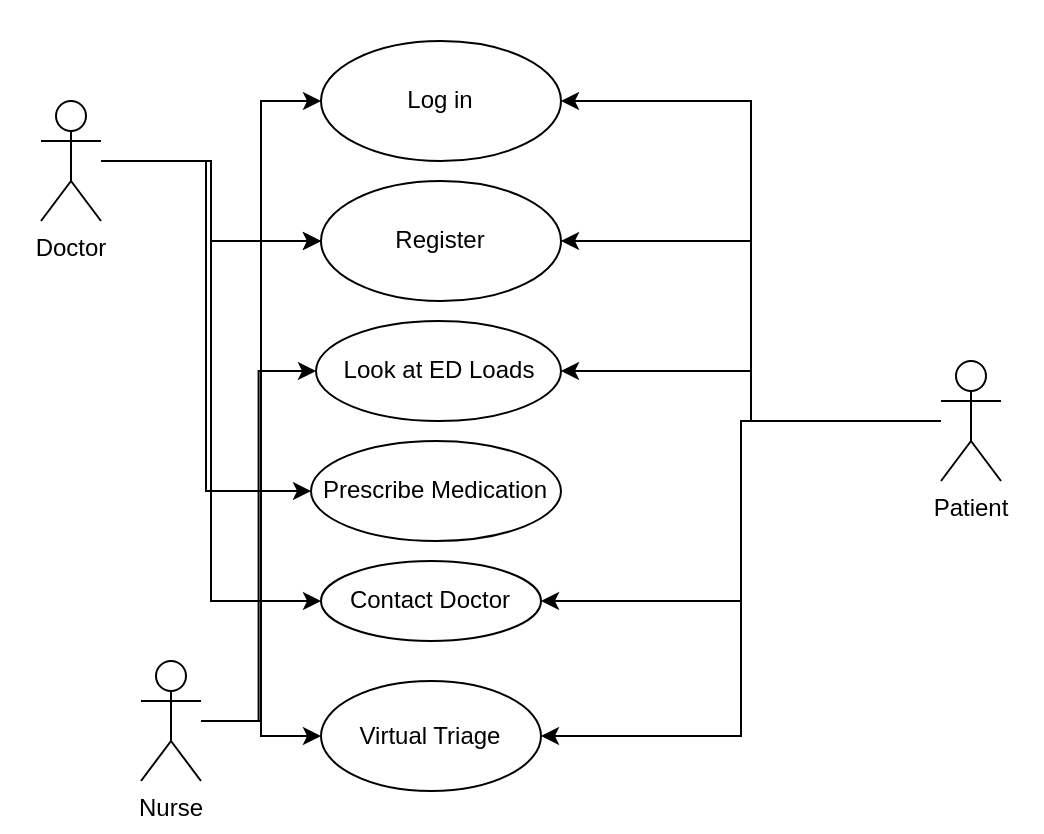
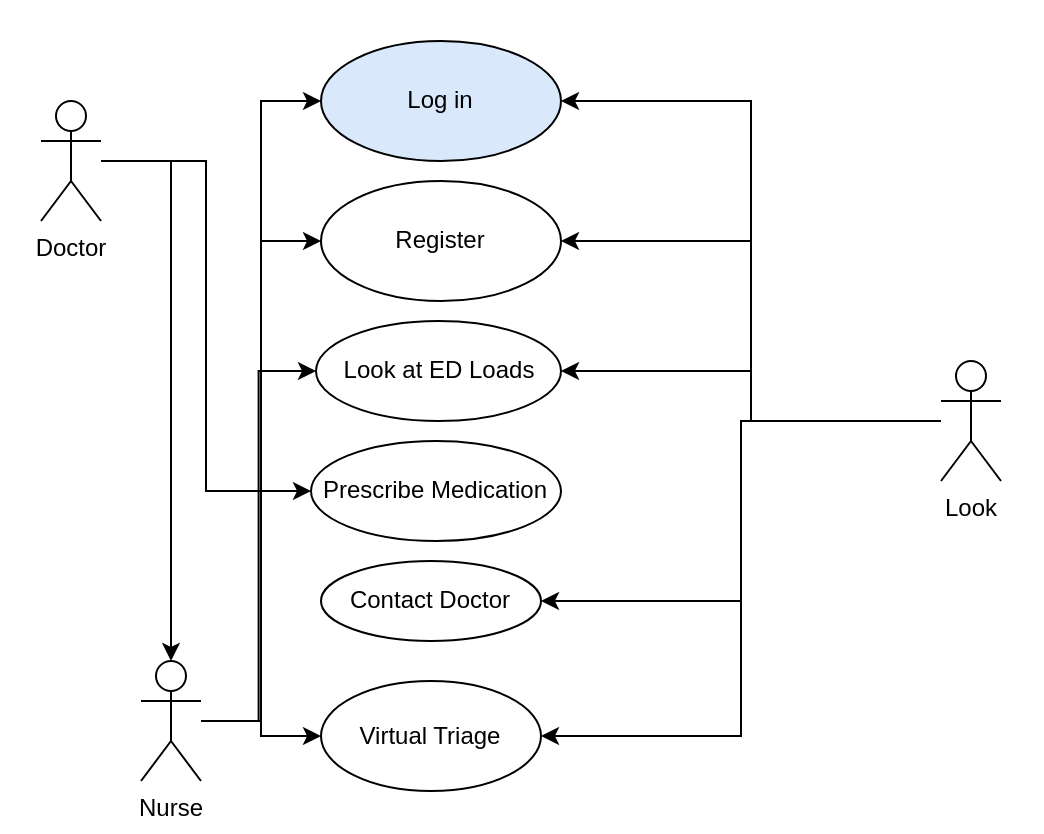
(441, 101) -> (441, 101)
(236, 241) -> (171, 406)
(211, 444) -> none
(972, 509) -> (972, 509)
